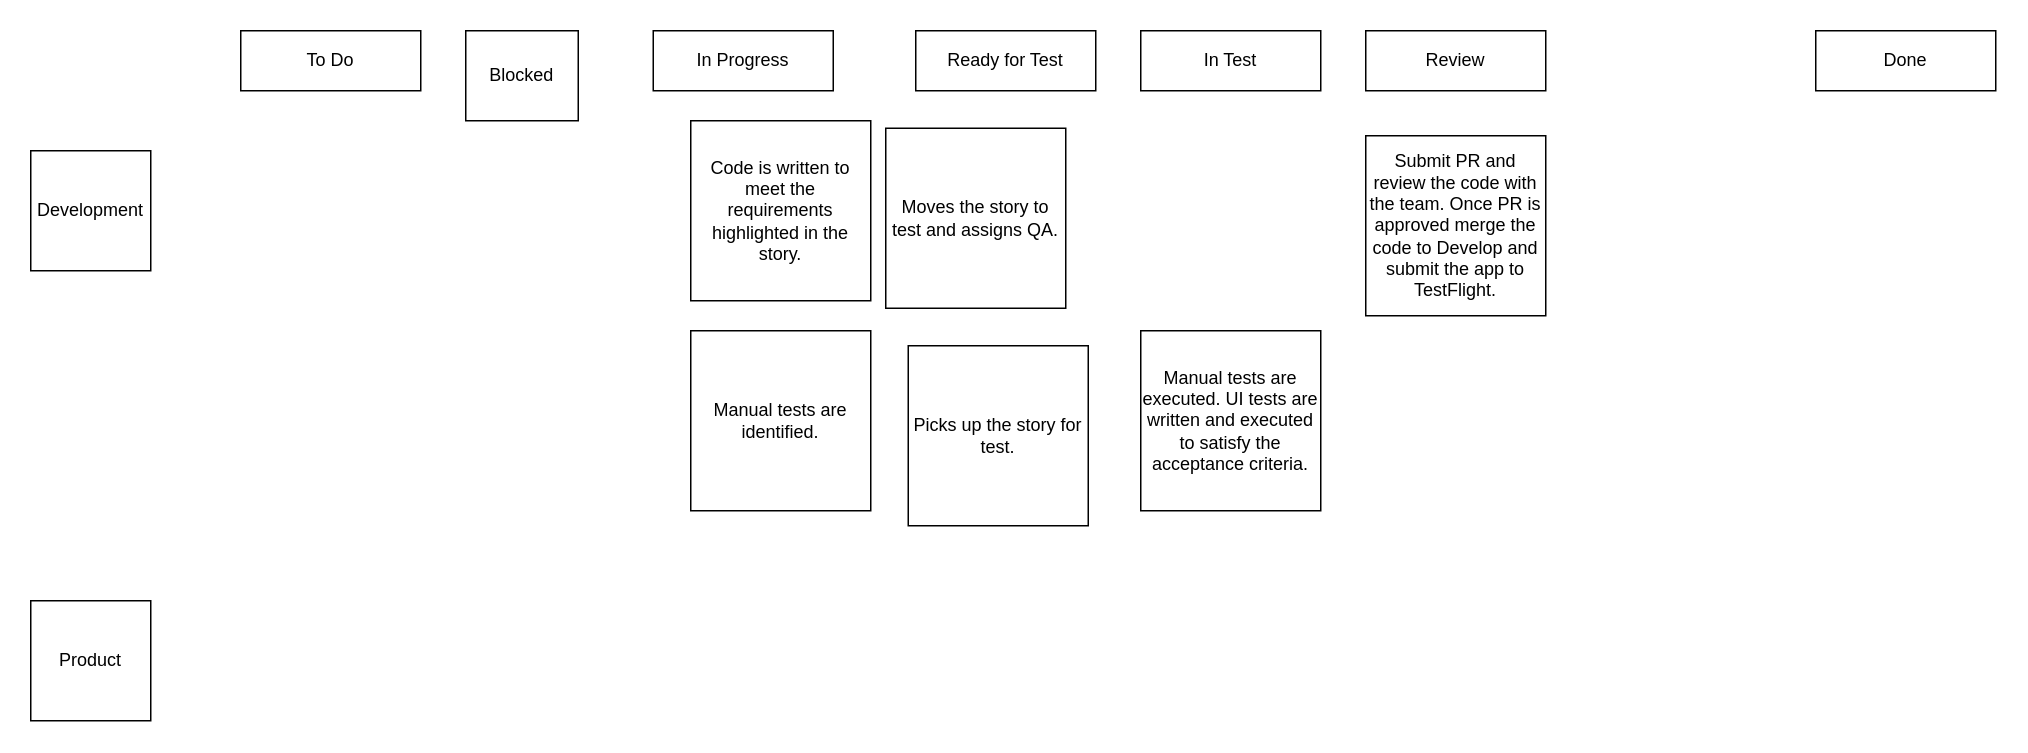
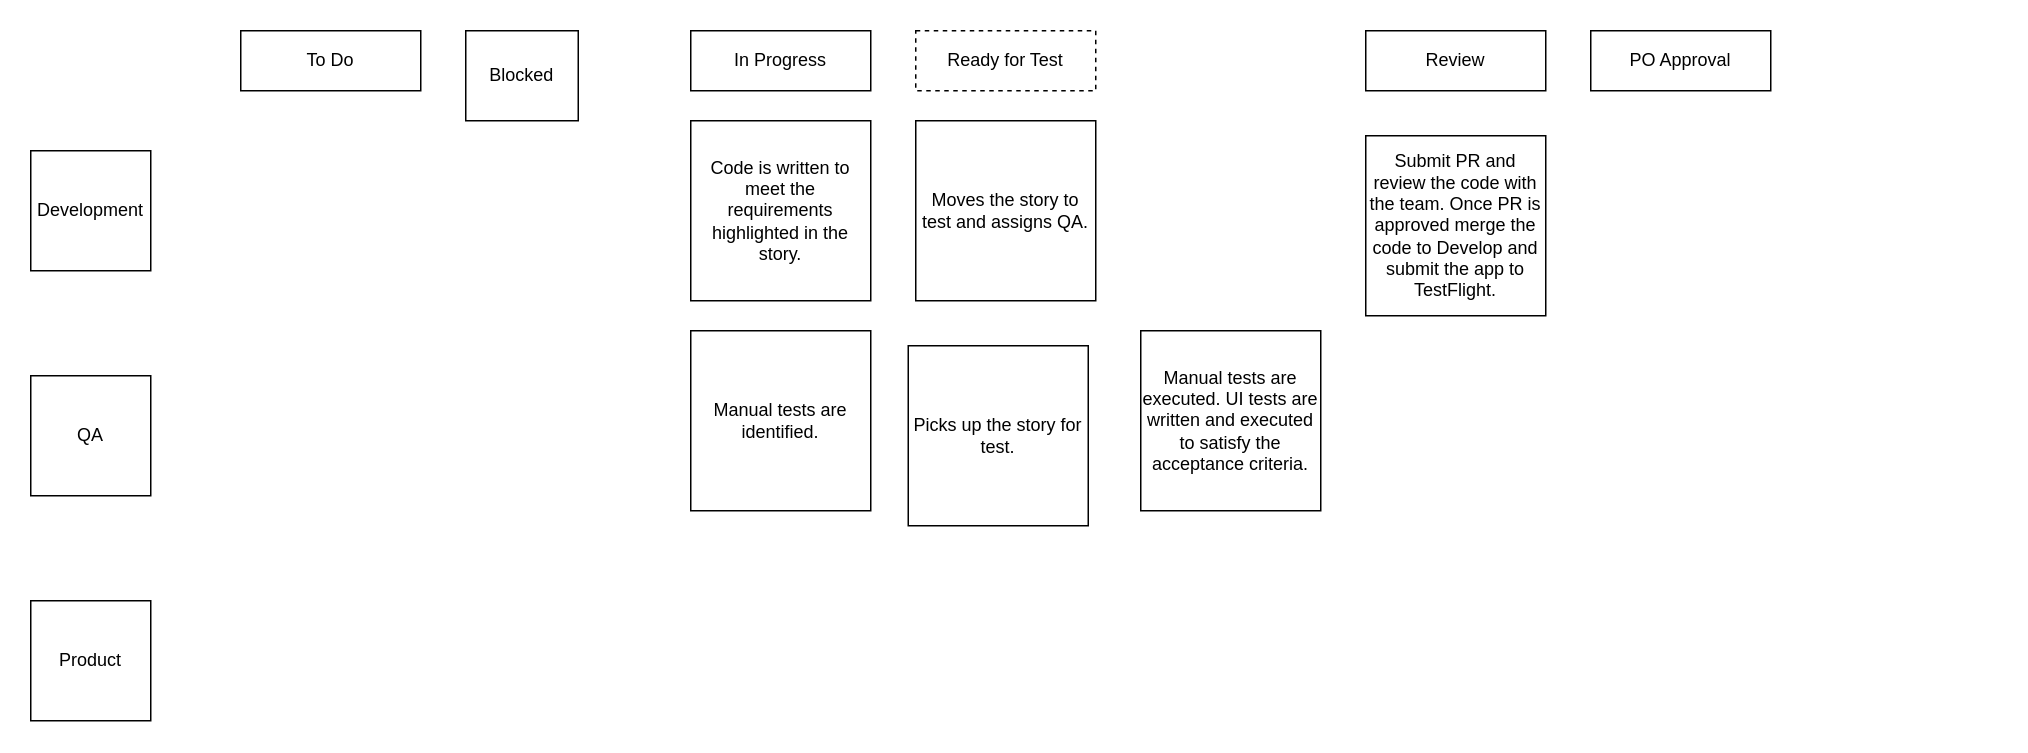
(743, 61) -> (781, 61)
(1006, 61) -> (1006, 61)
(1231, 61) -> none
none -> (1681, 61)
(1906, 61) -> none
(976, 218) -> (1006, 211)
none -> (91, 436)
